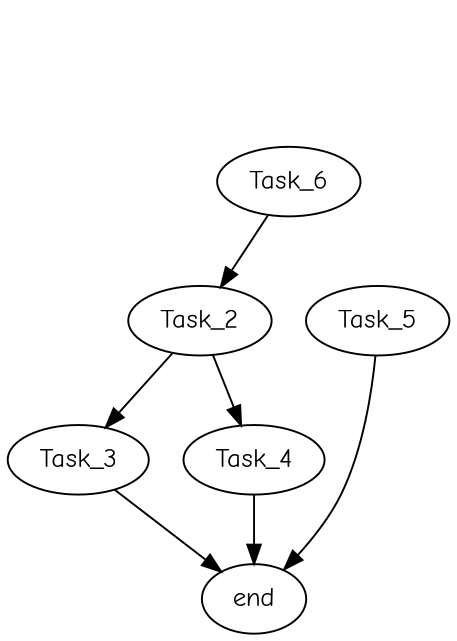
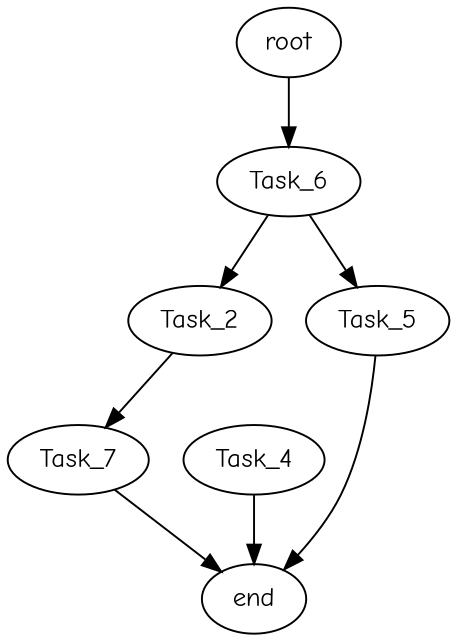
none -> (289, 43)
none -> (328, 243)
(223, 381) -> none
(78, 460) -> (78, 460)
